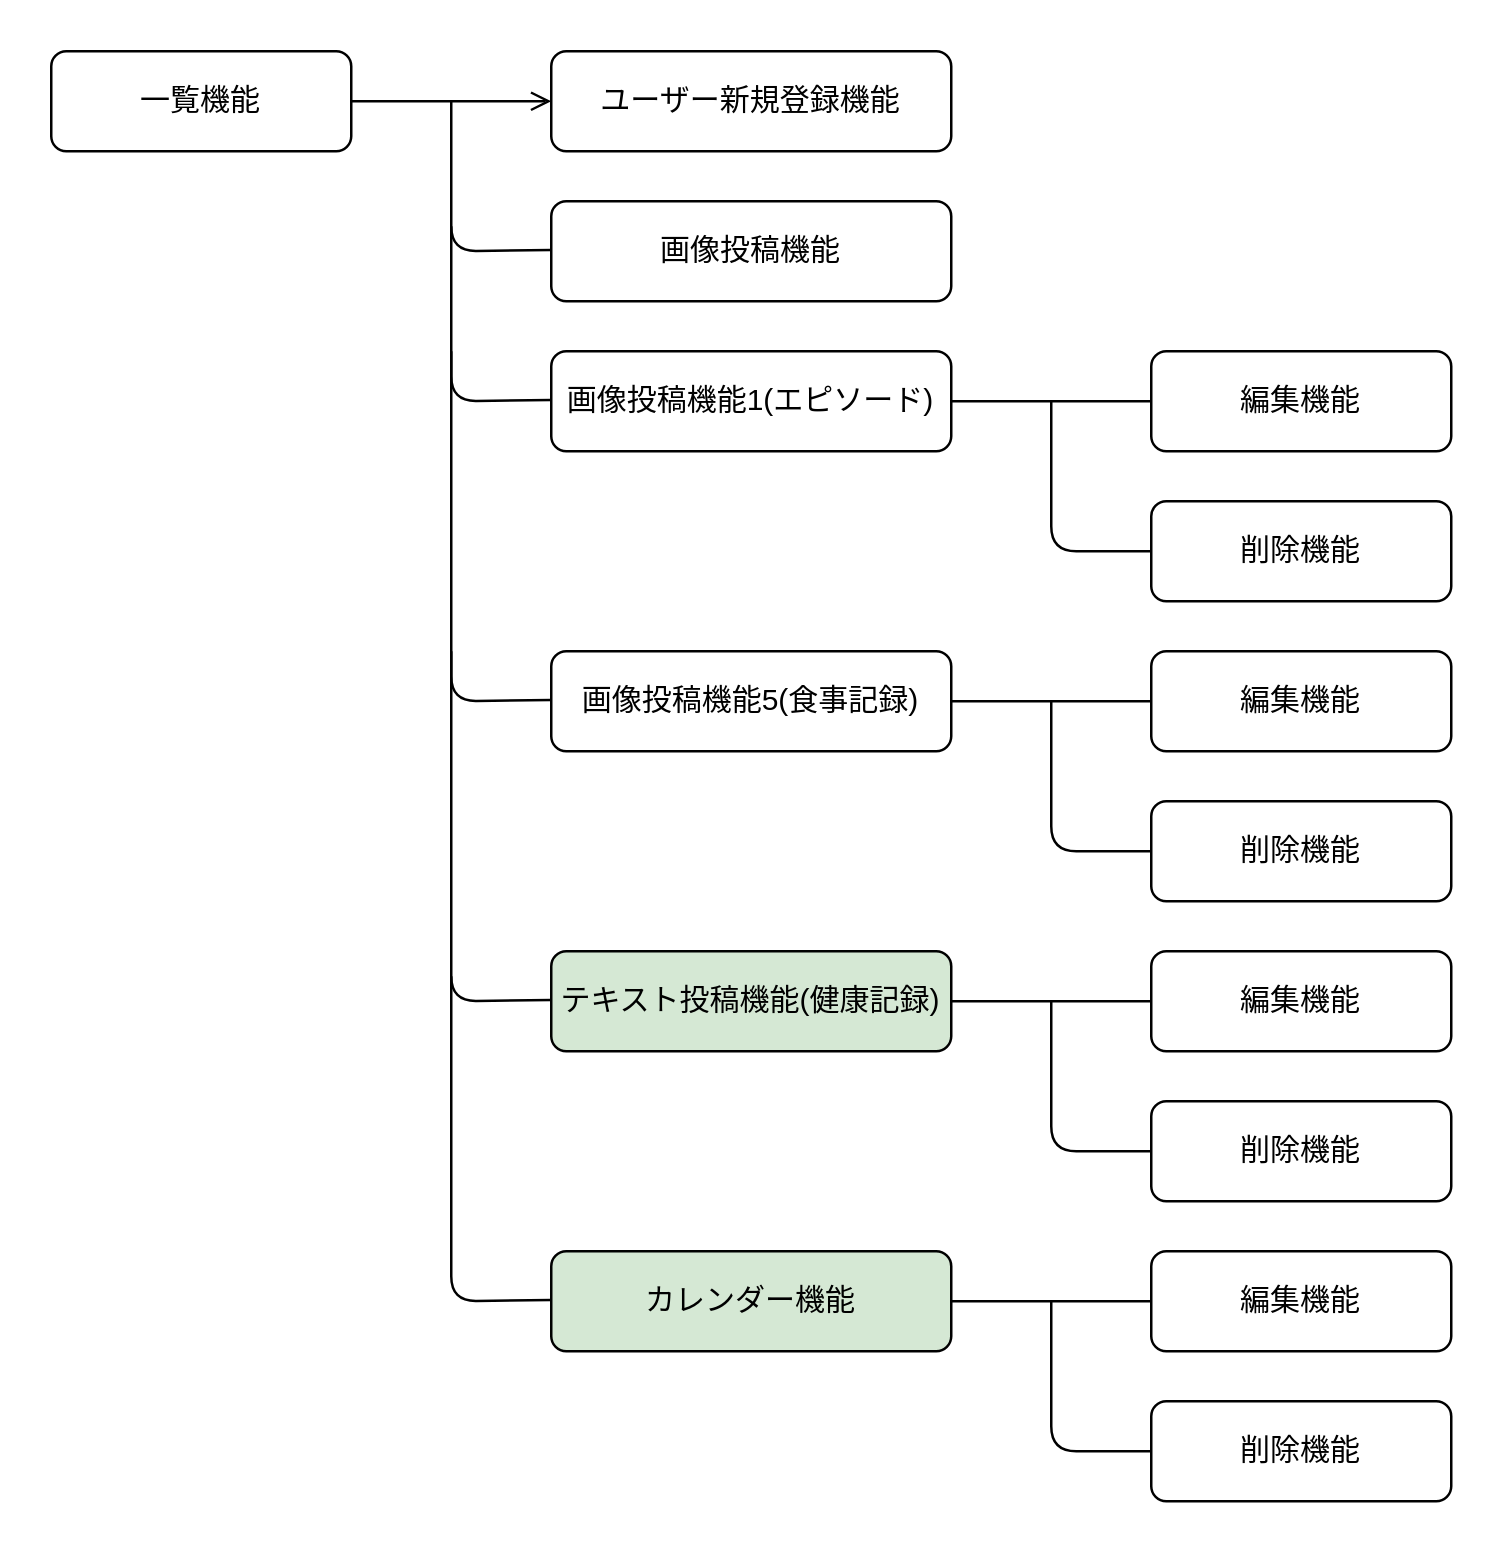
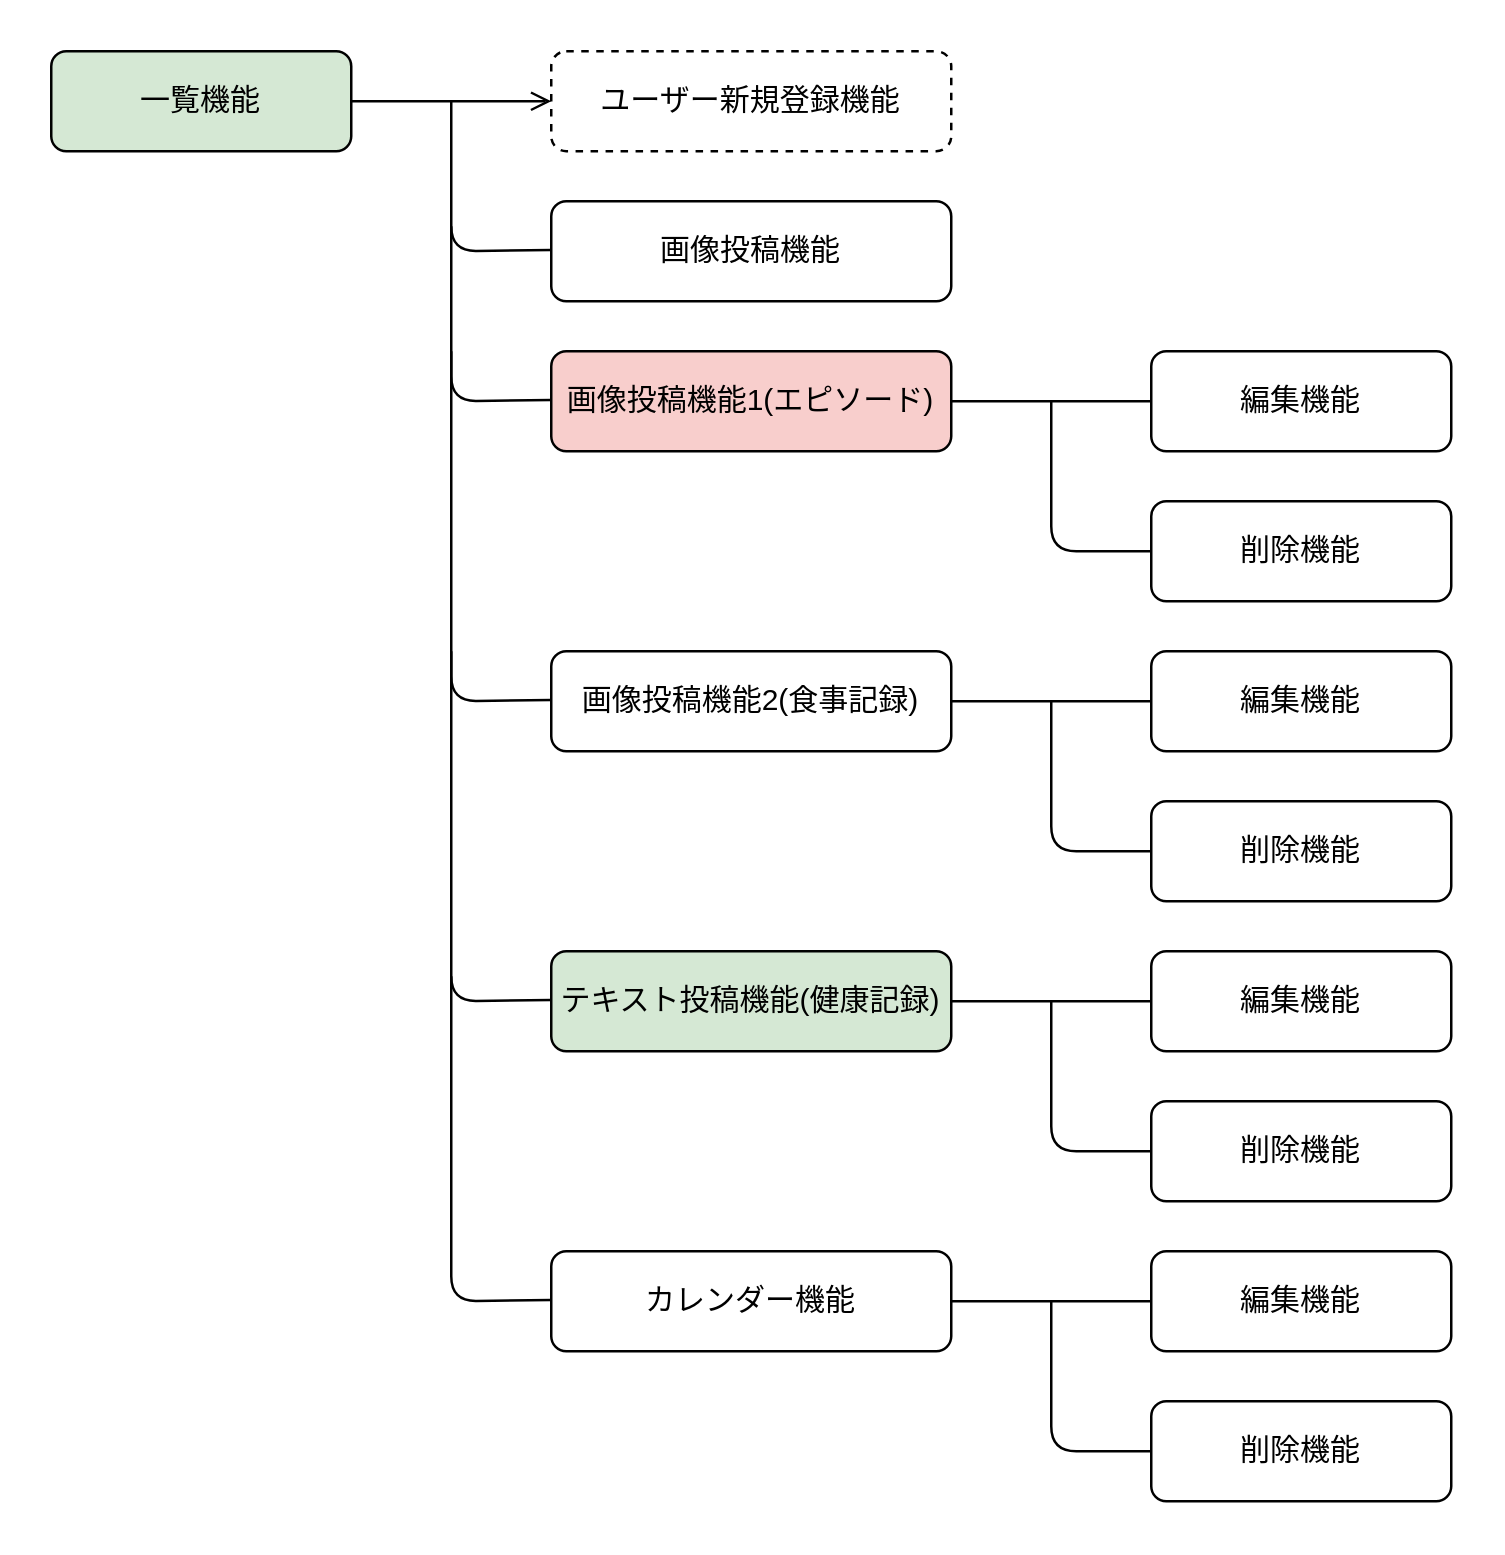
(201, 101) -> (201, 101)
(751, 101) -> (751, 101)
(751, 401) -> (751, 401)
(751, 701) -> (751, 701)
(751, 1301) -> (751, 1301)
